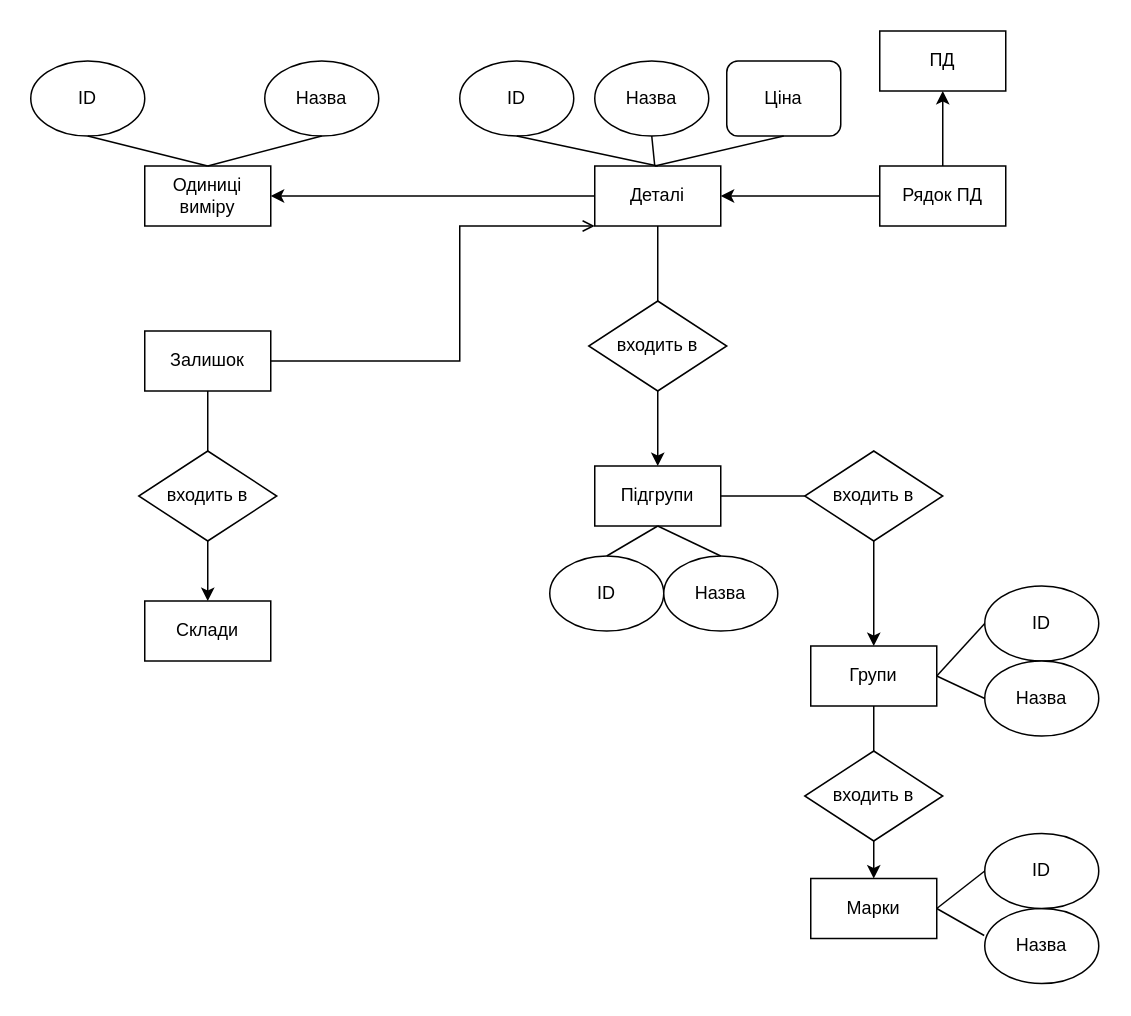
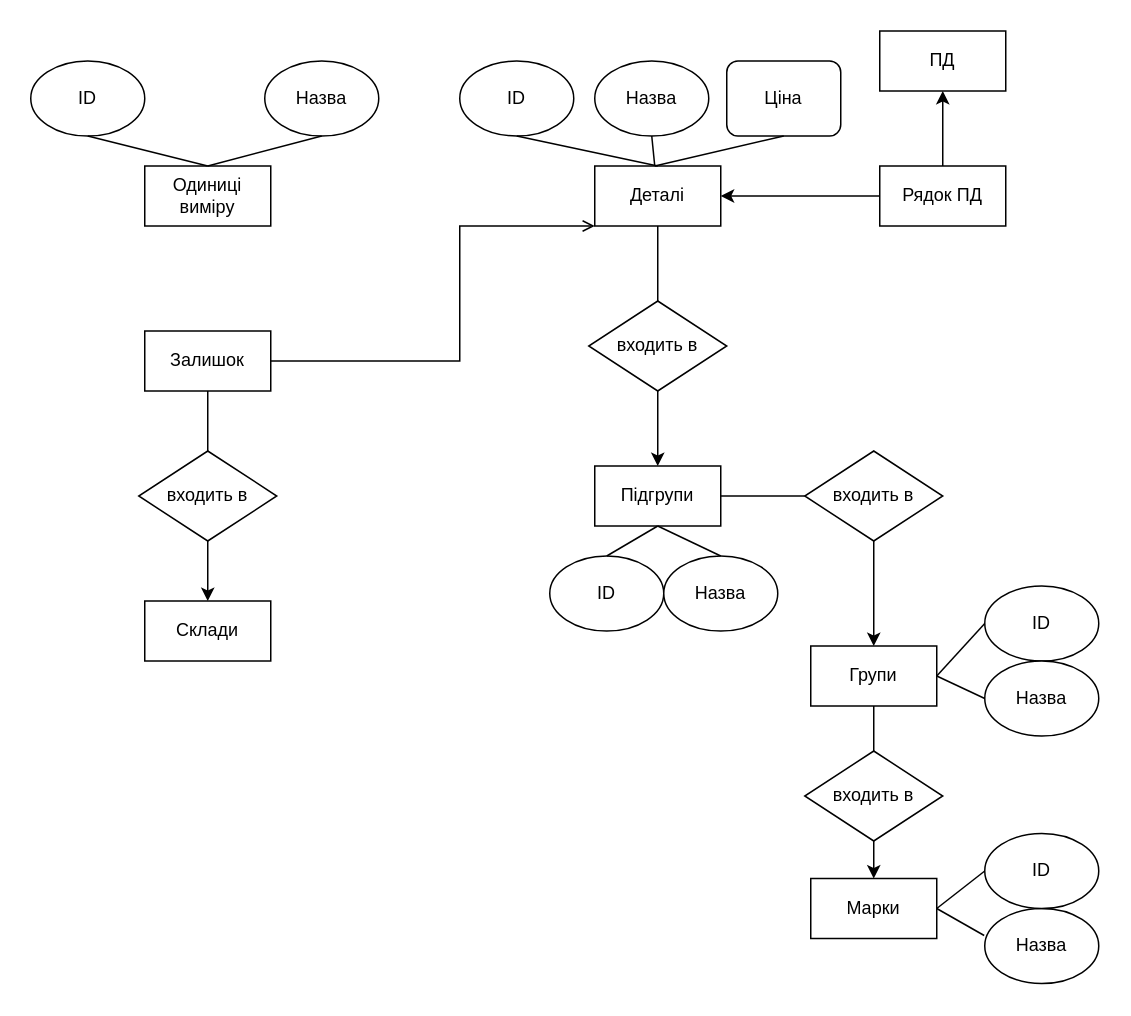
(438, 196) -> none
